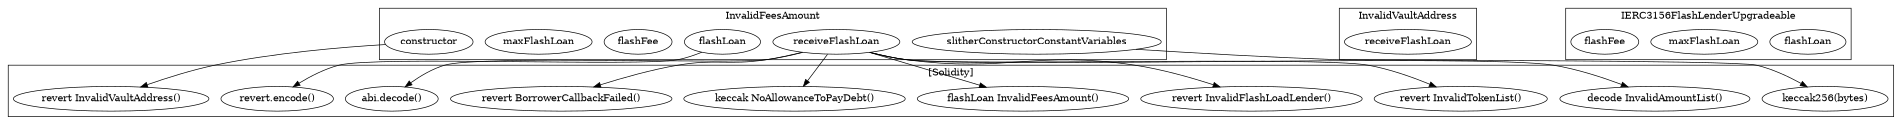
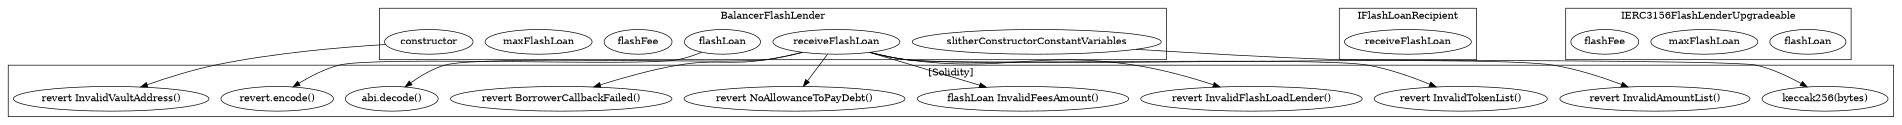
(773, 16) -> (773, 16)
(1408, 16) -> (1408, 16)
(795, 99) -> (795, 99)
(1655, 99) -> (1655, 99)
